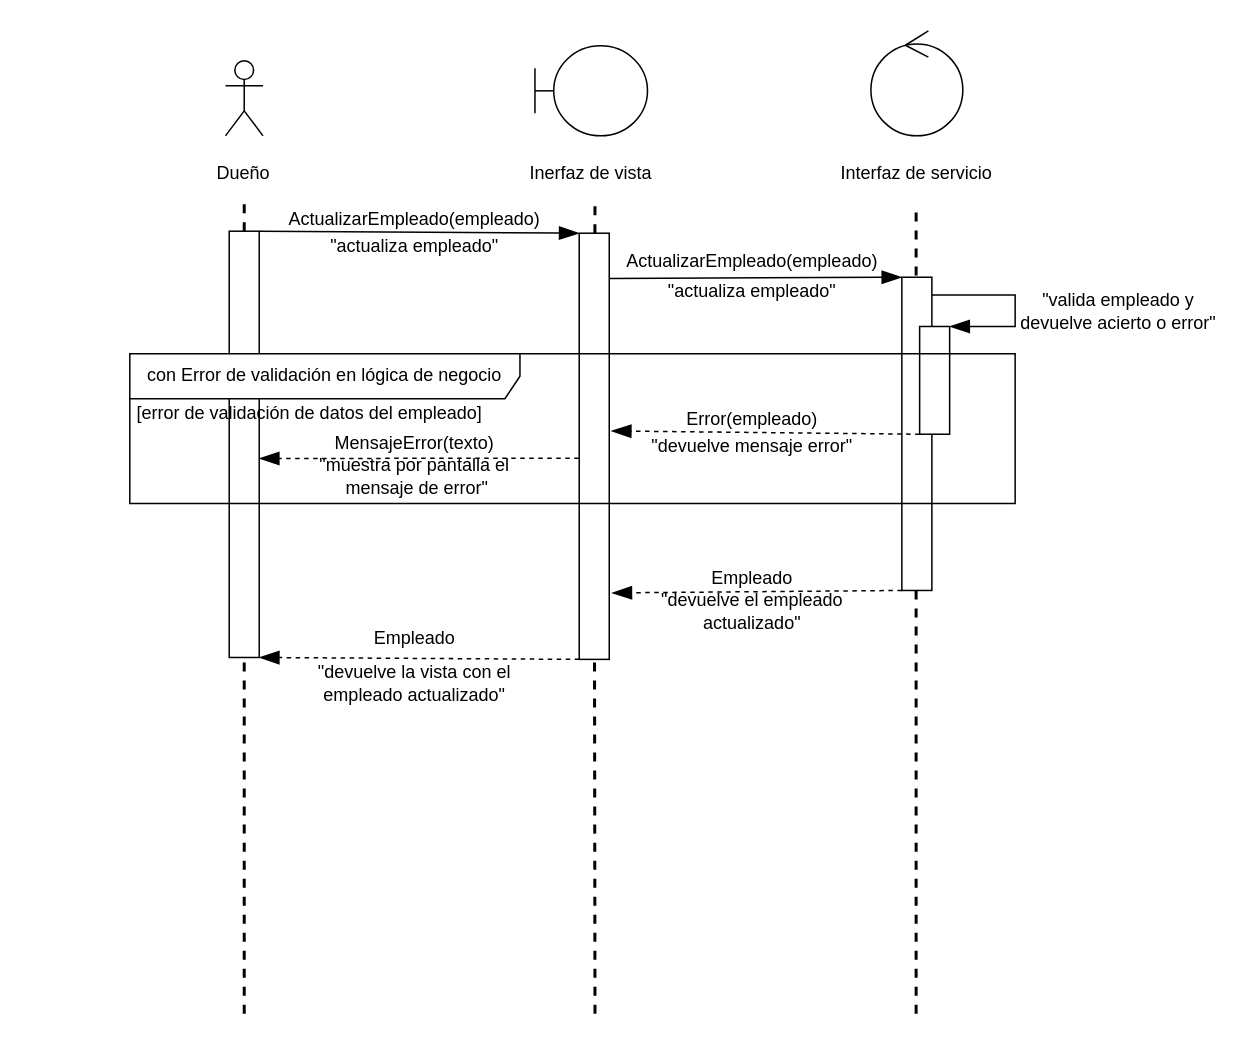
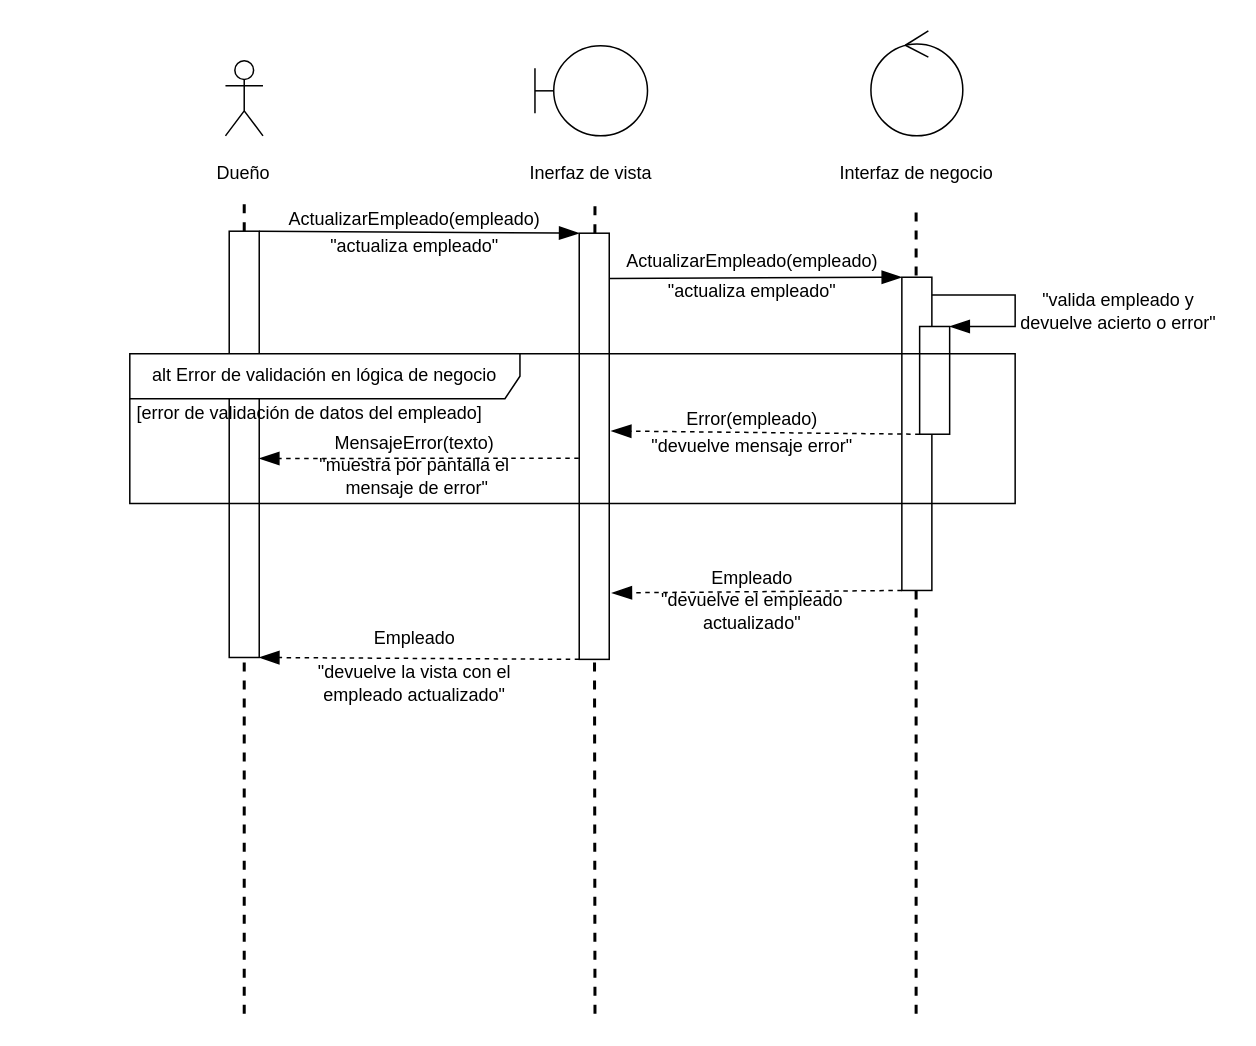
(917, 173) -> (917, 173)
(325, 376) -> (325, 376)
